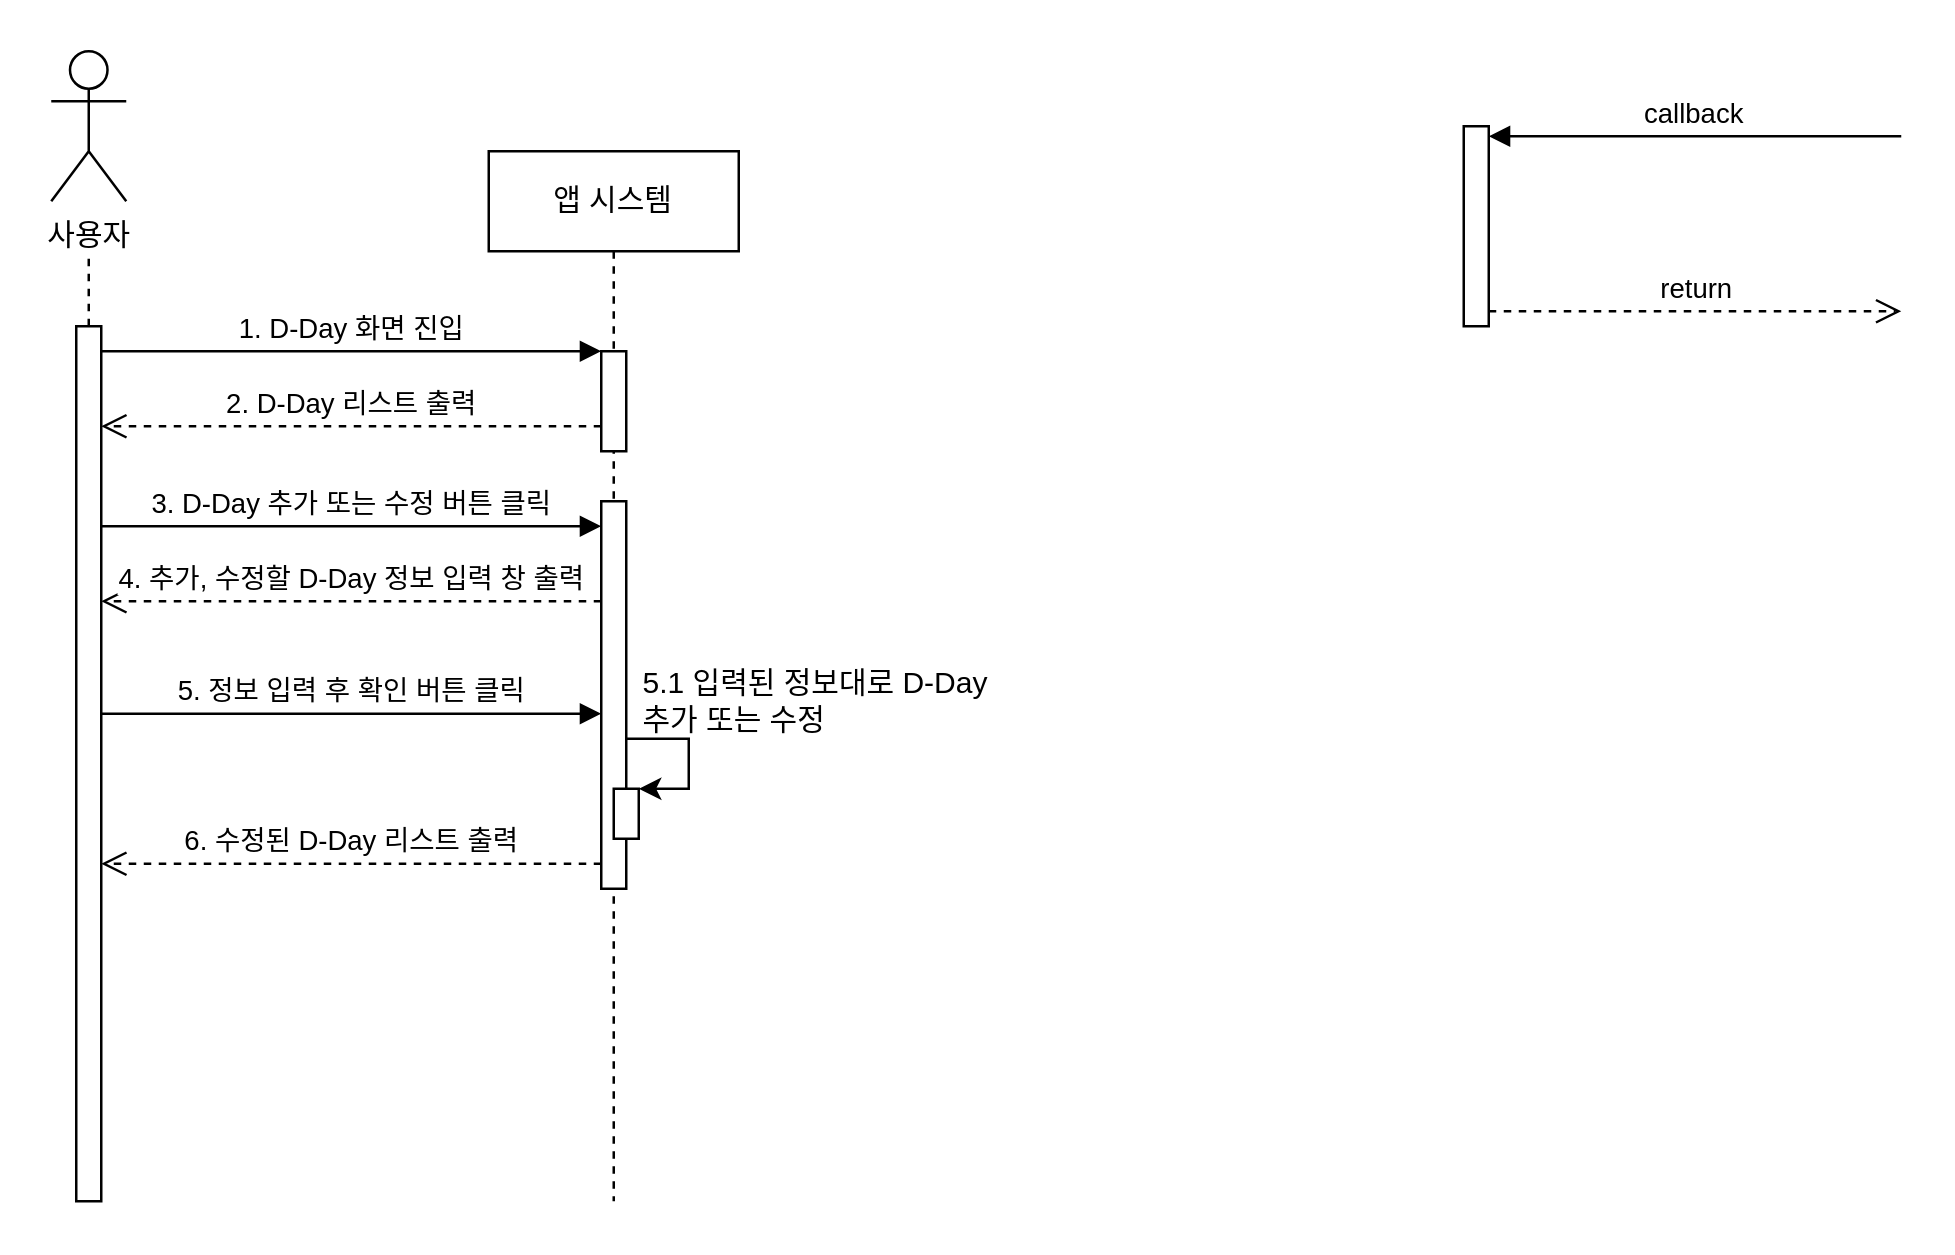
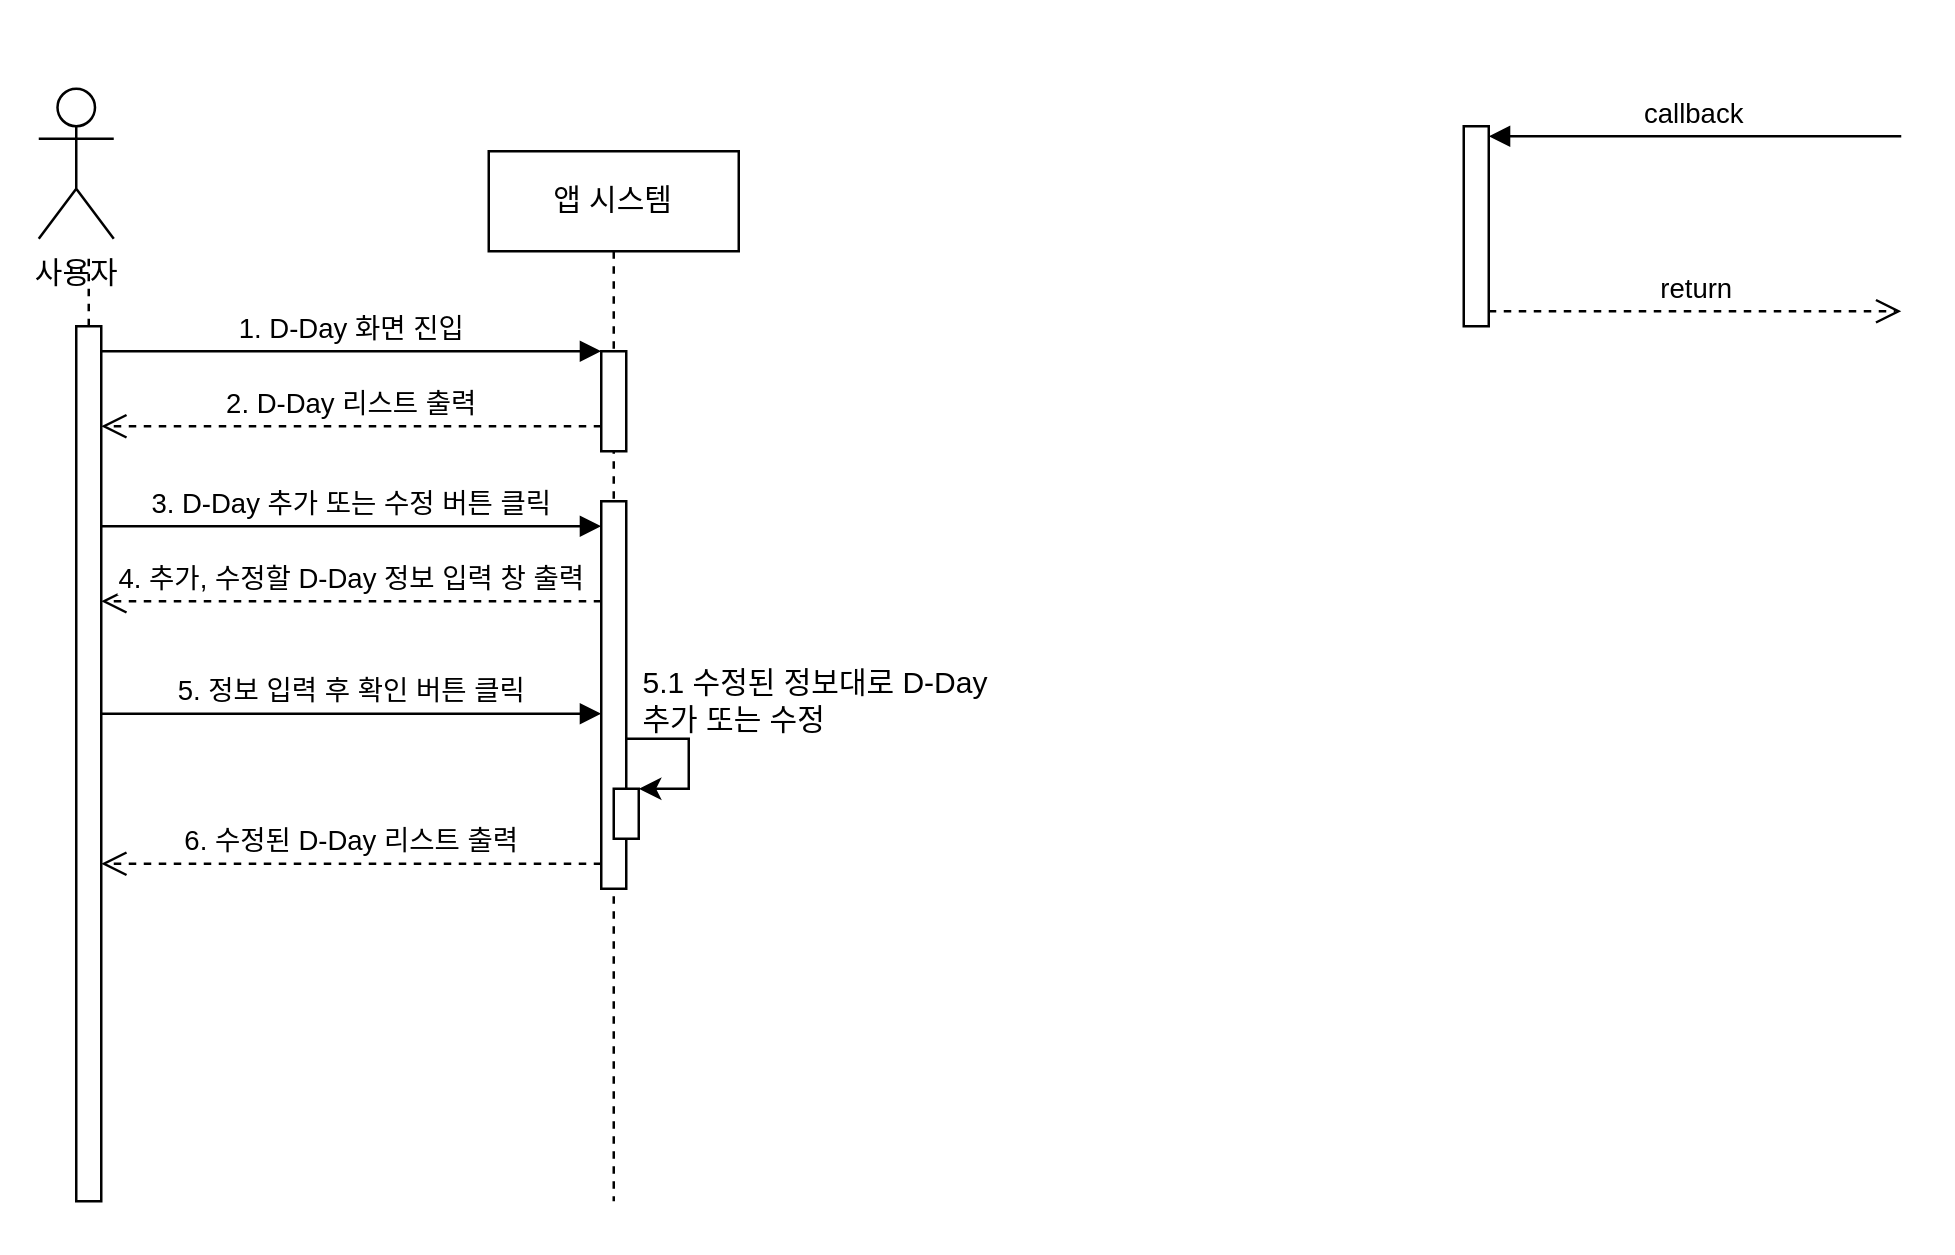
(89, 126) -> (76, 164)
(826, 701) -> (826, 701)
